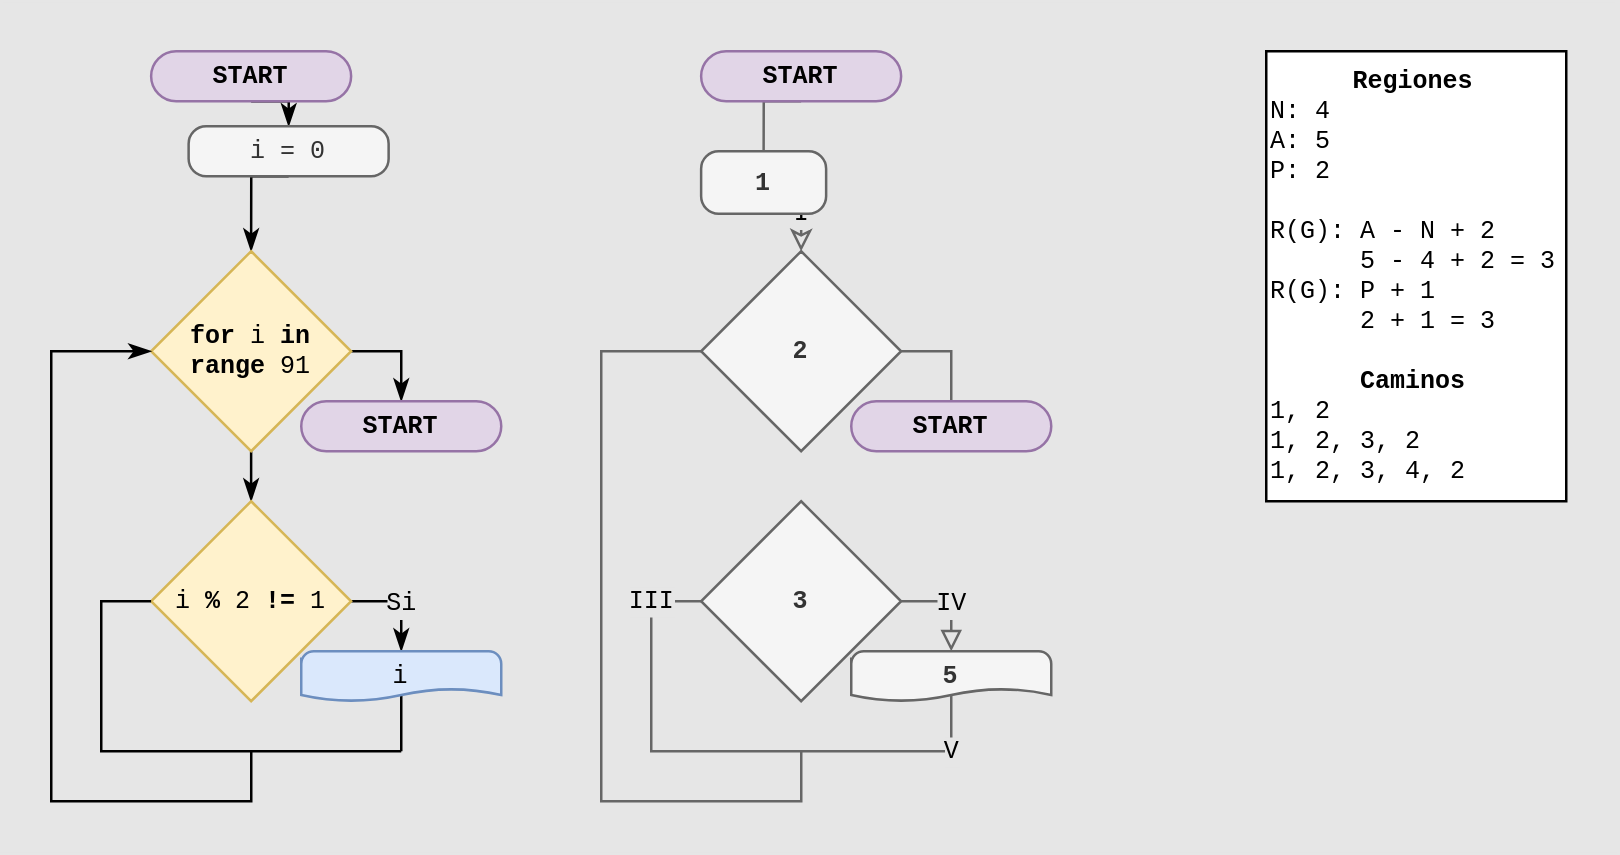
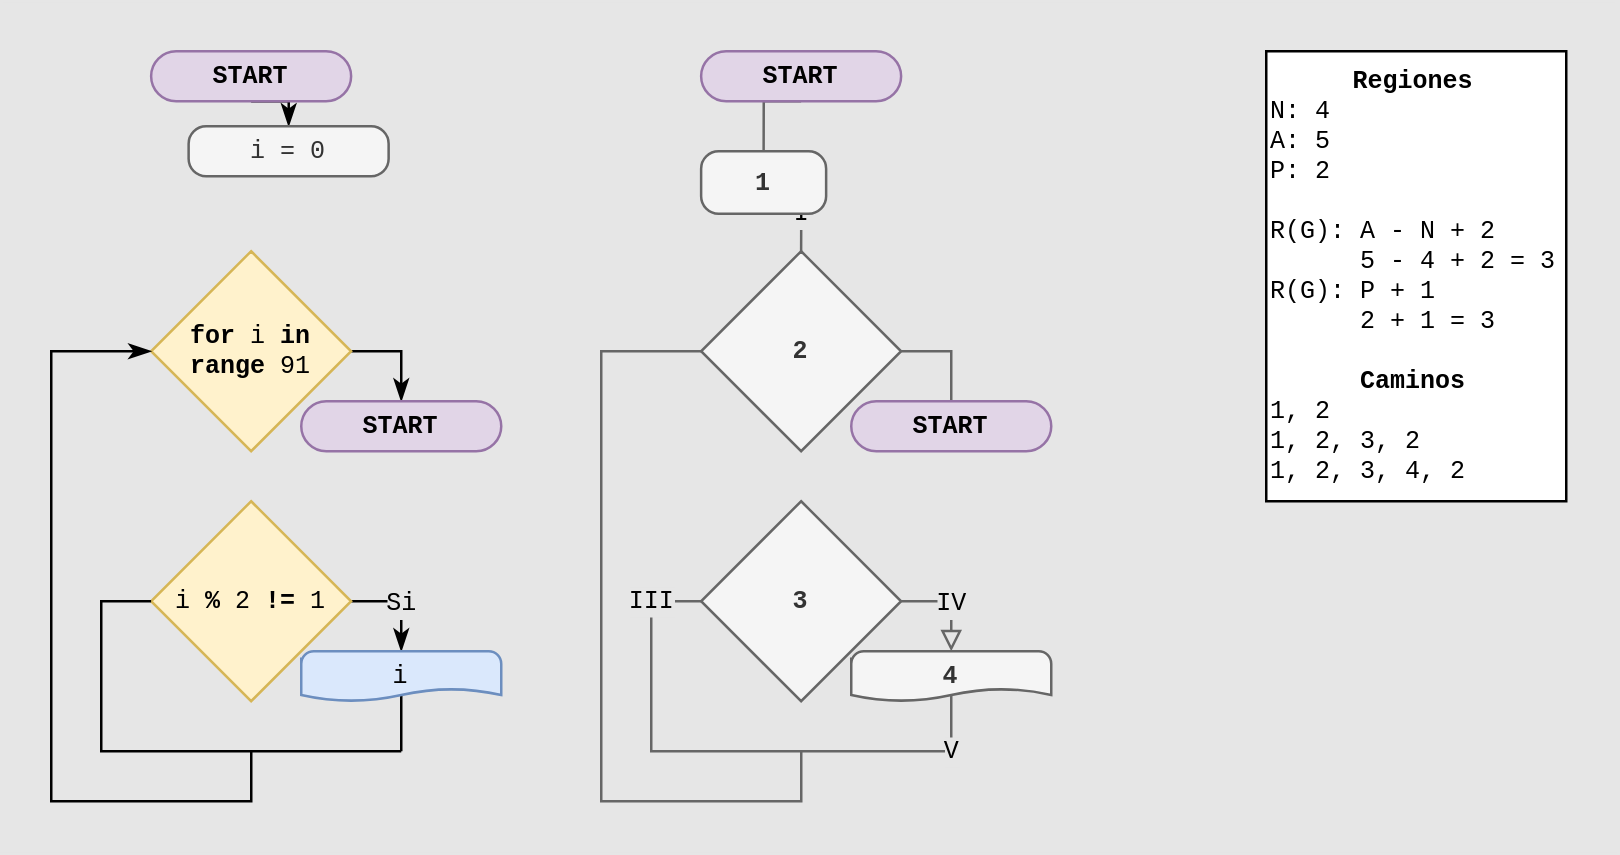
(251, 204) -> none
(801, 233) -> (801, 240)
(251, 468) -> none
(951, 676) -> (951, 676)
